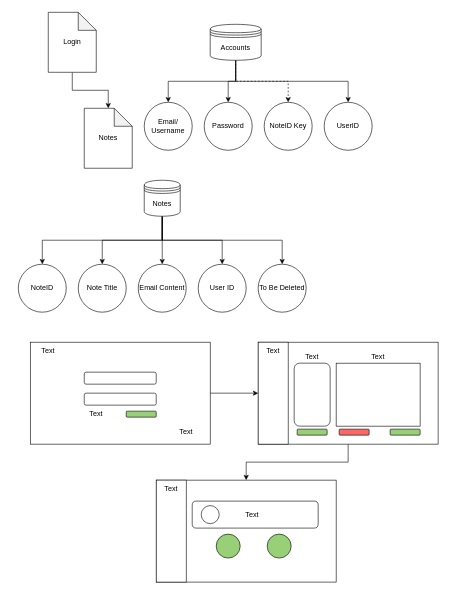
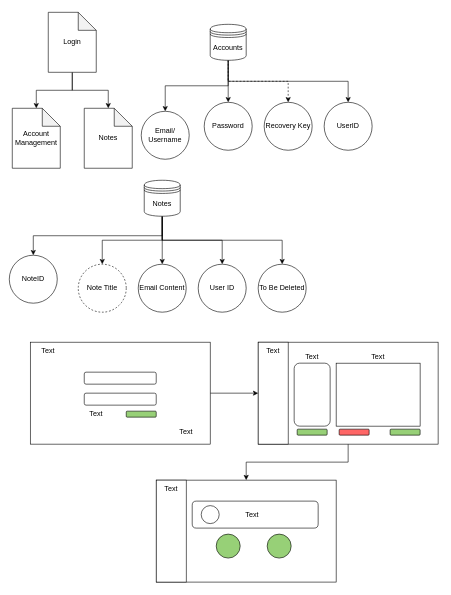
(236, 42) -> (228, 42)
none -> (36, 90)
(168, 126) -> (165, 135)
(288, 126) -> (288, 126)
none -> (36, 138)
(42, 288) -> (33, 279)
(102, 288) -> (102, 288)
